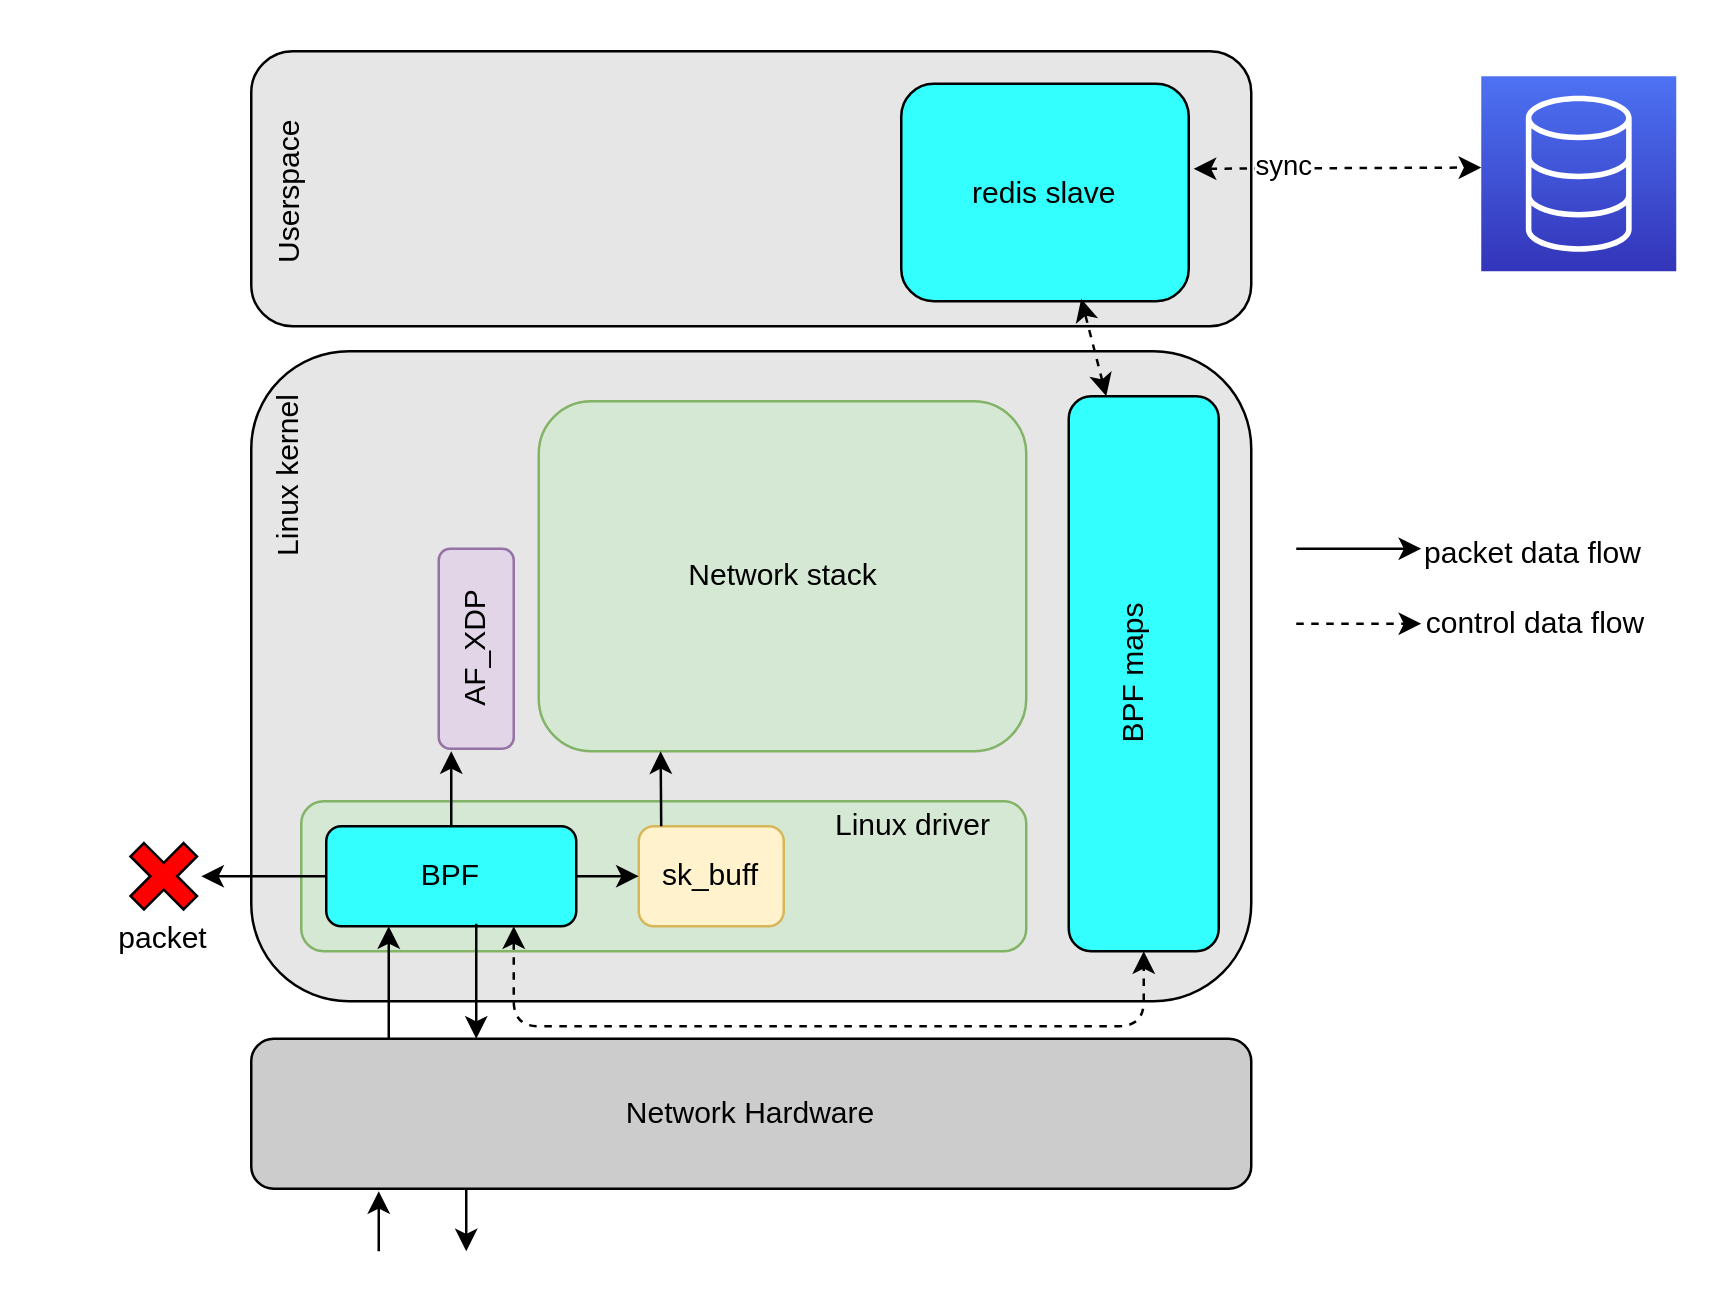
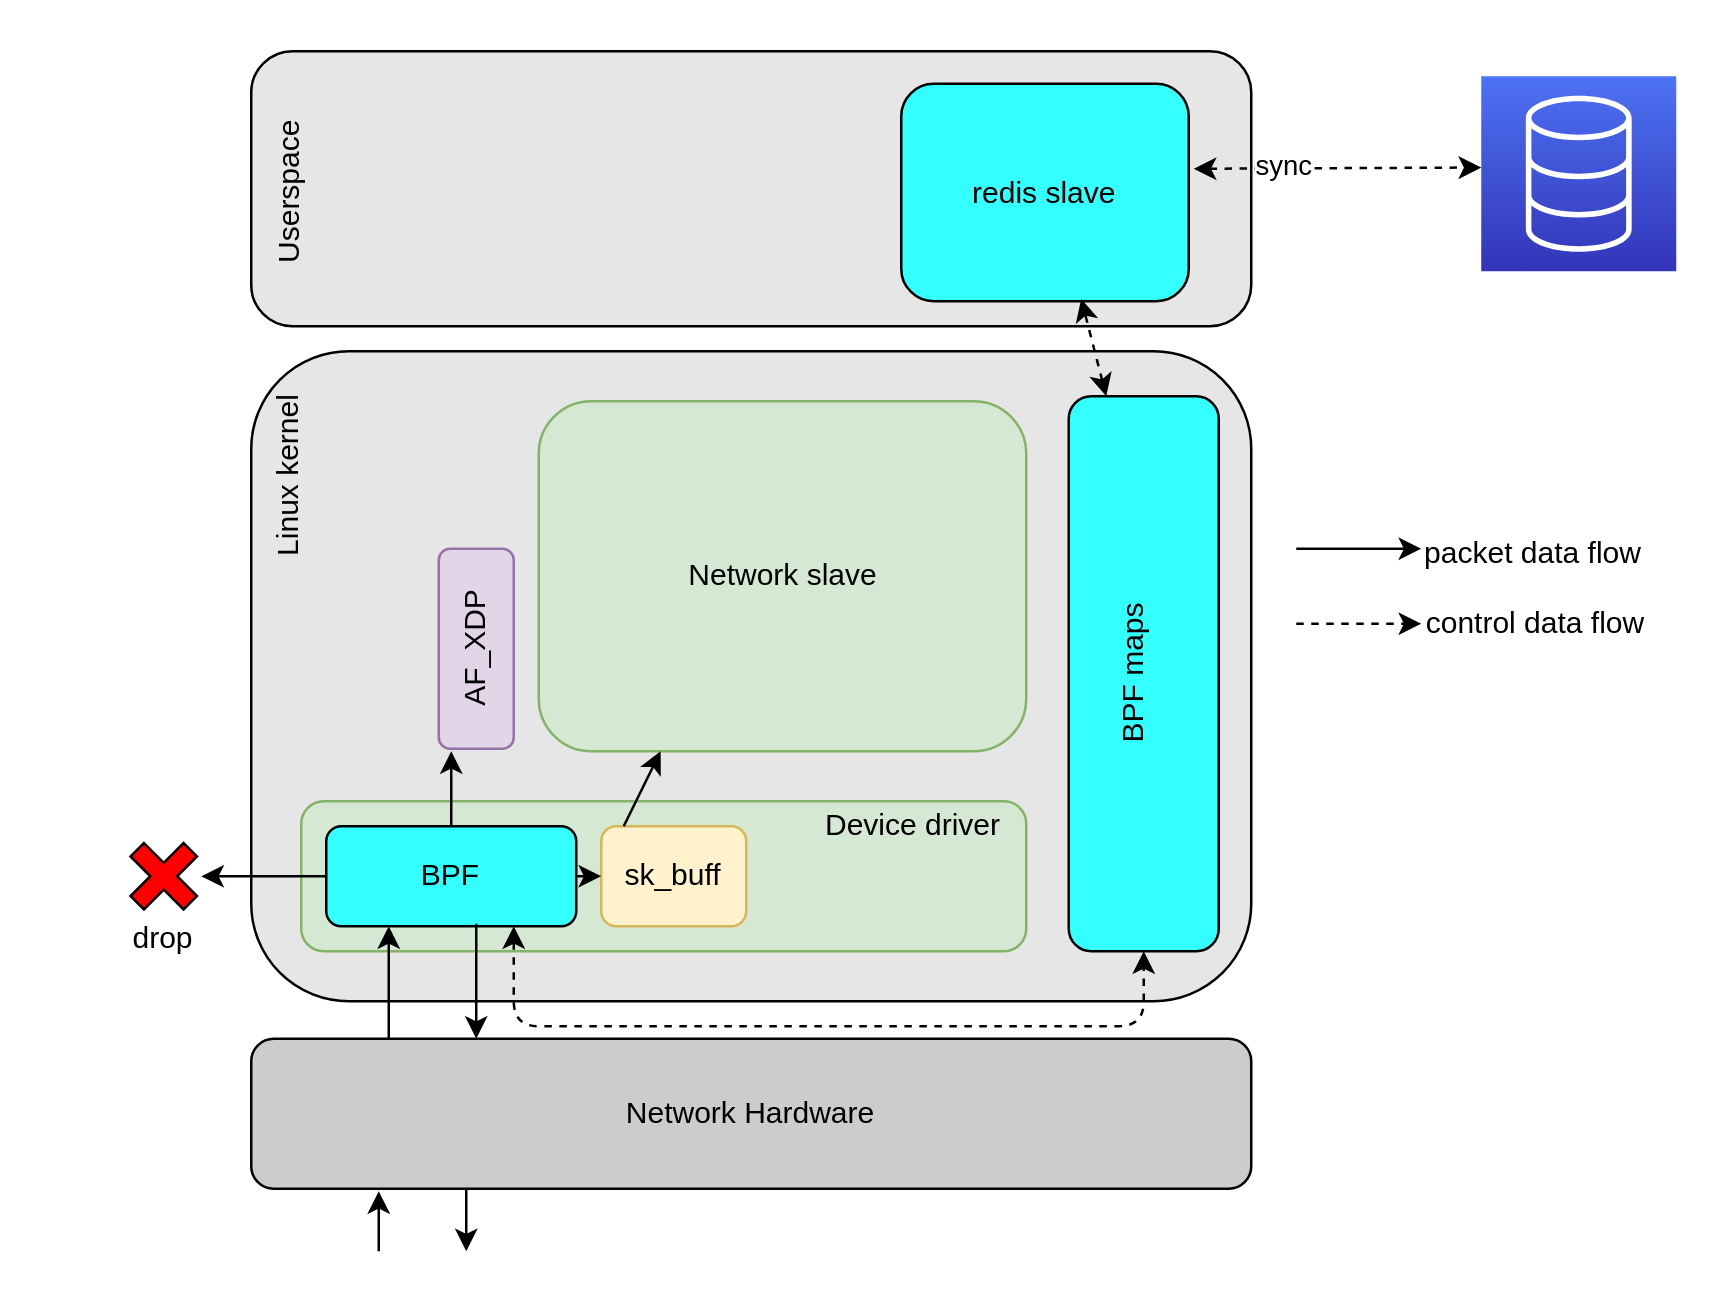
(784, 576) -> (784, 576)
(914, 826) -> (914, 826)
(711, 876) -> (674, 876)
(164, 939) -> (164, 939)
